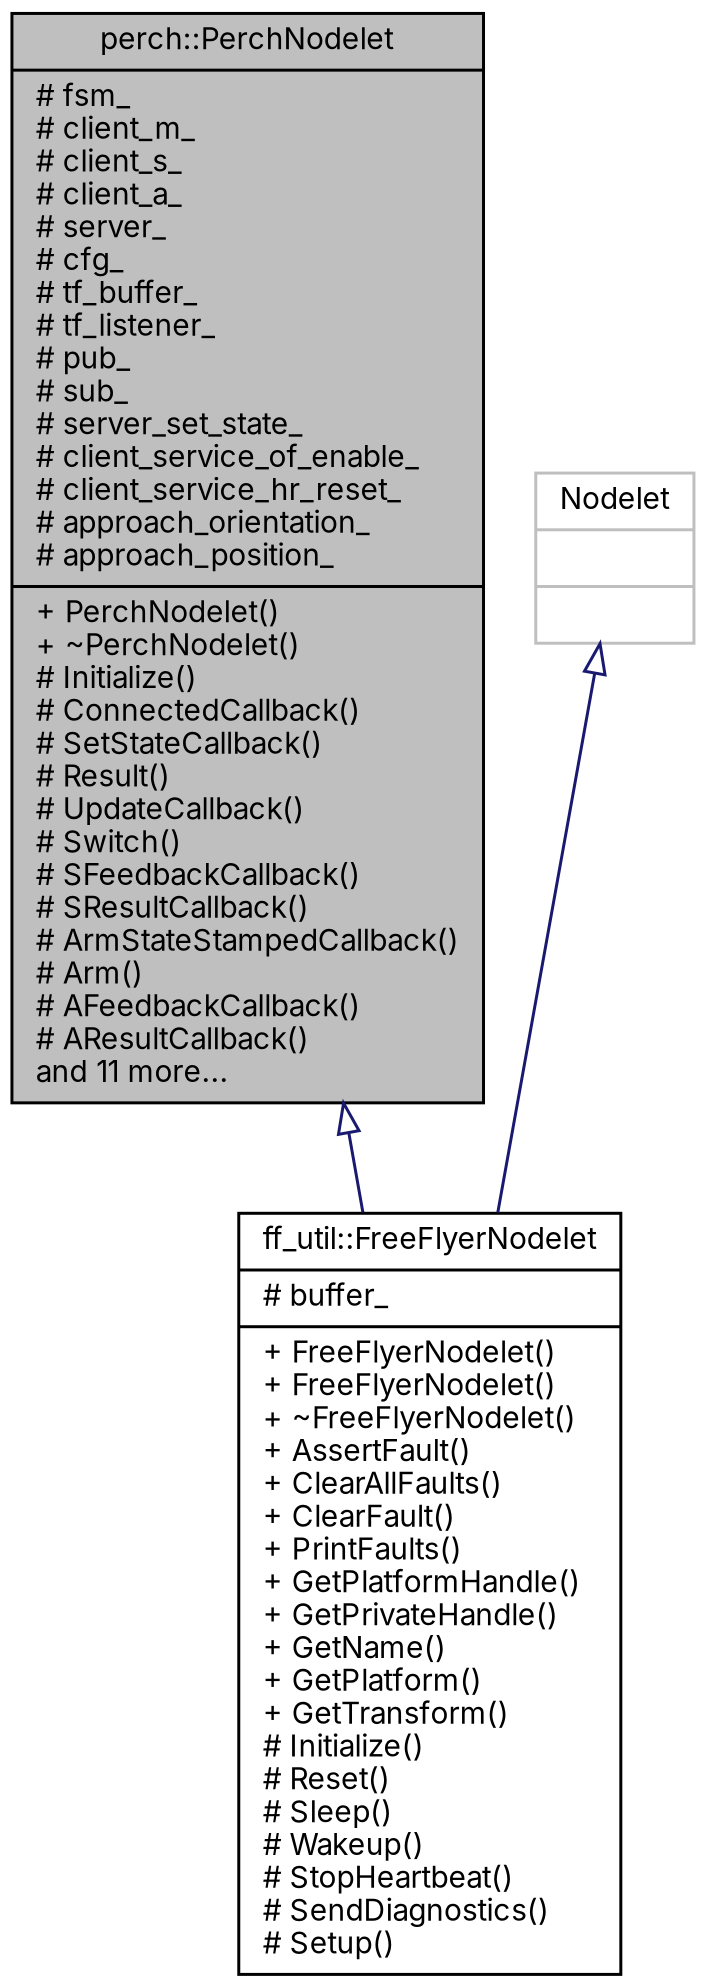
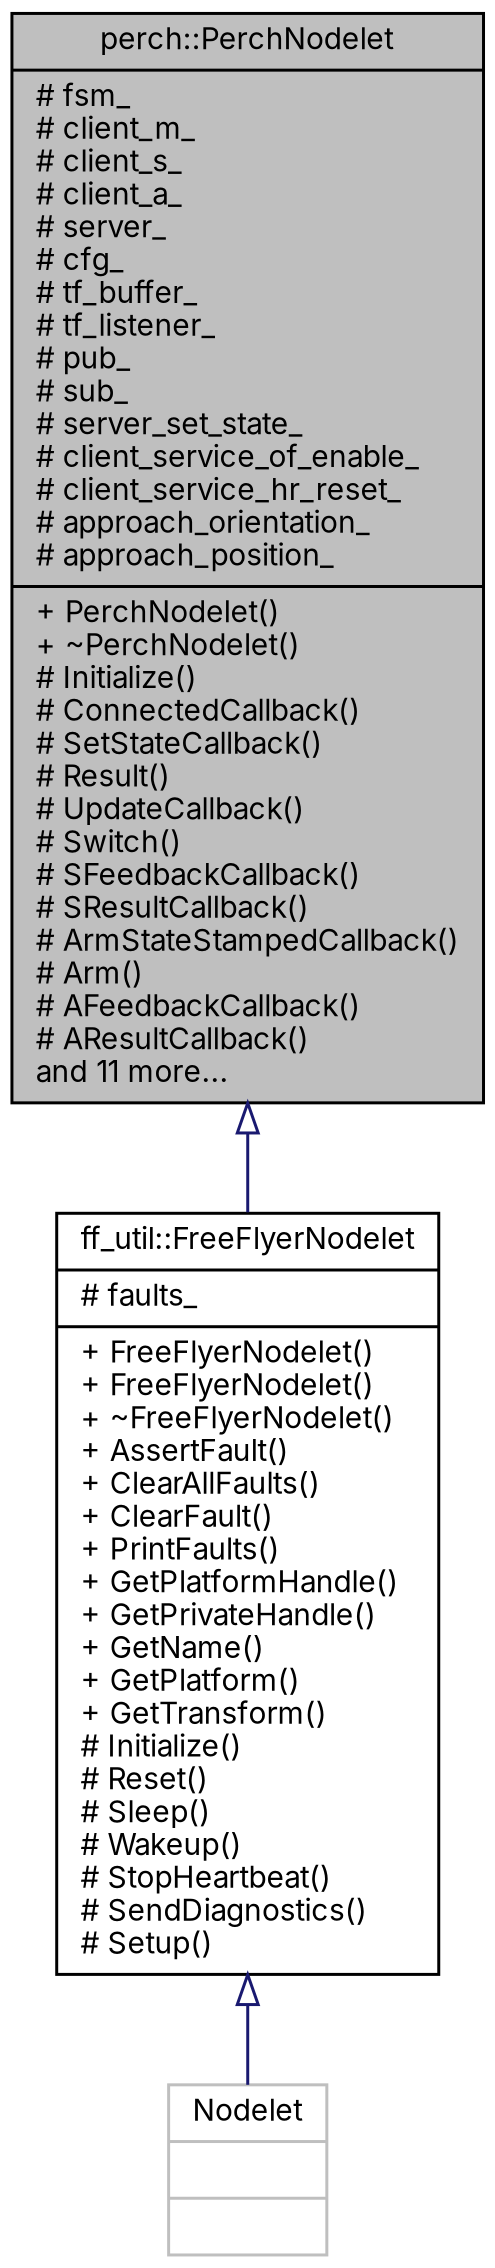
(546, 943) -> (248, 2045)
(327, 1297) -> (140, 1297)
